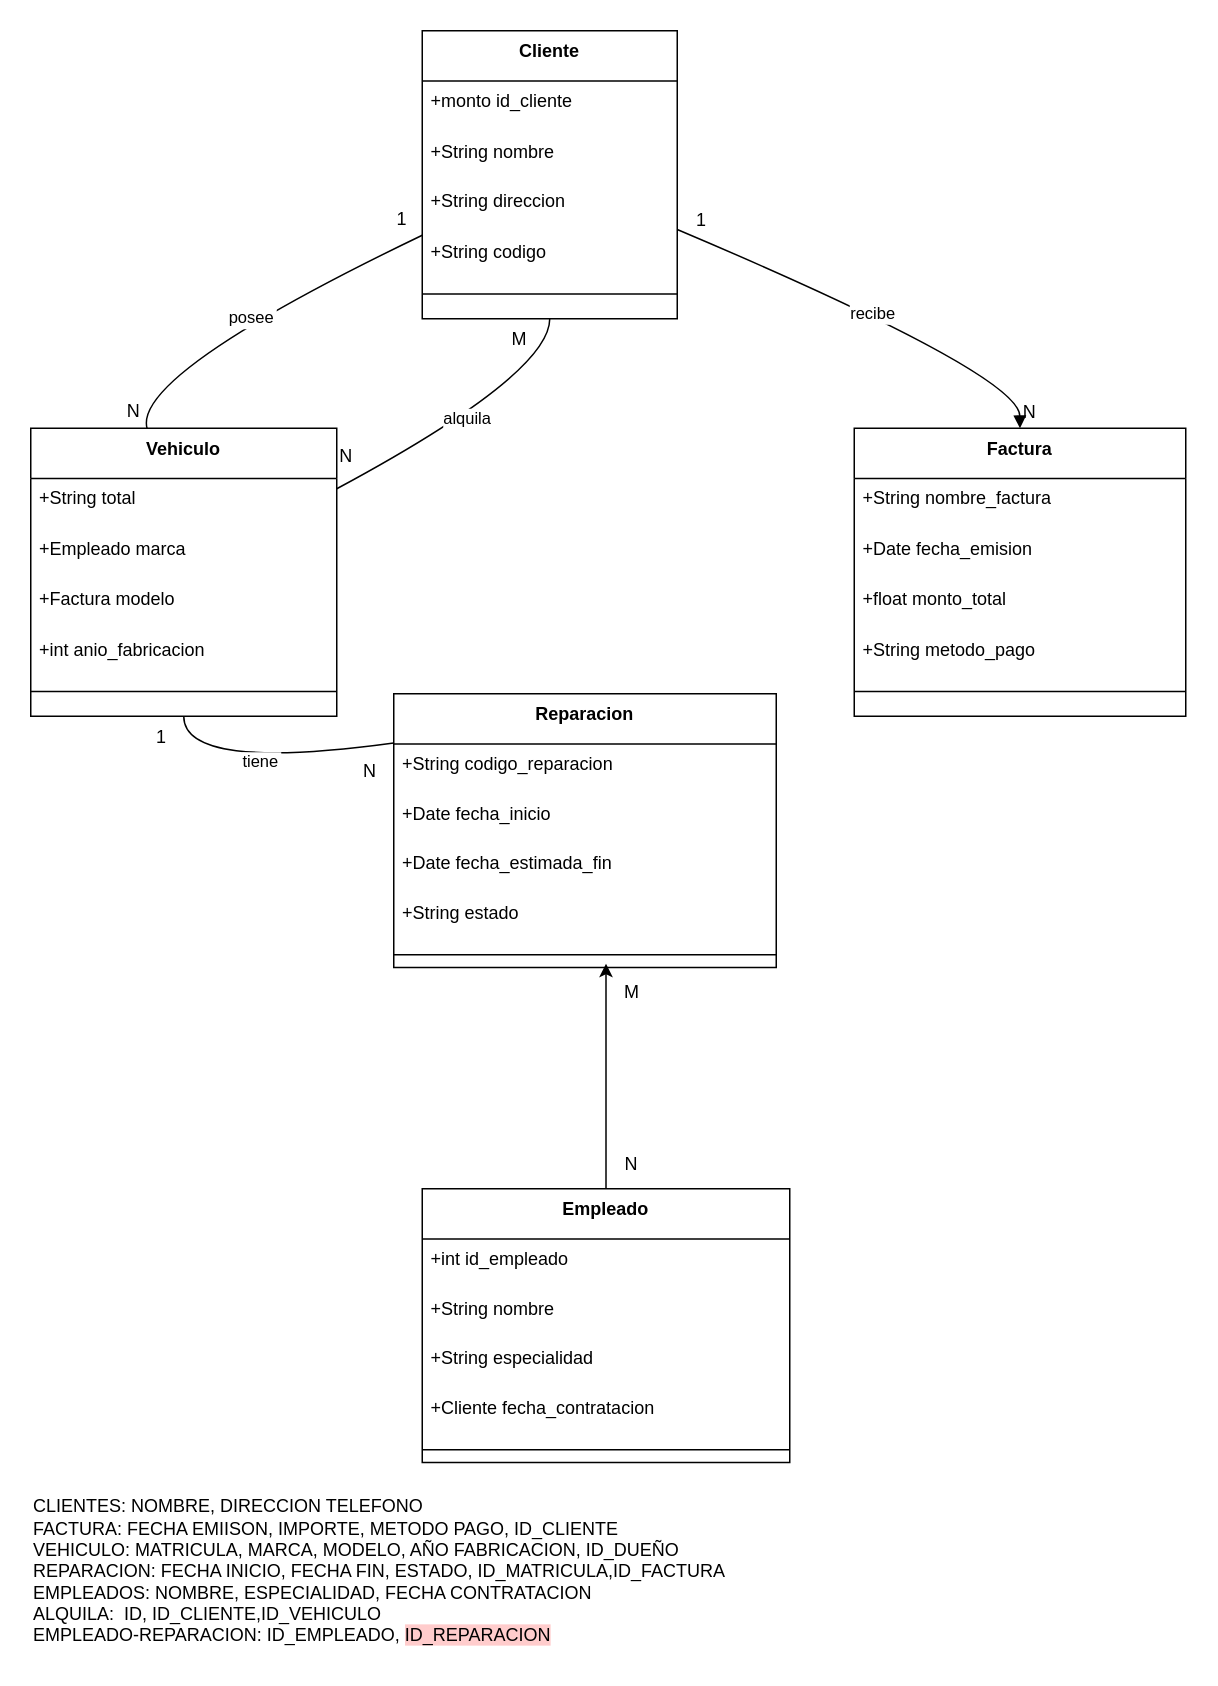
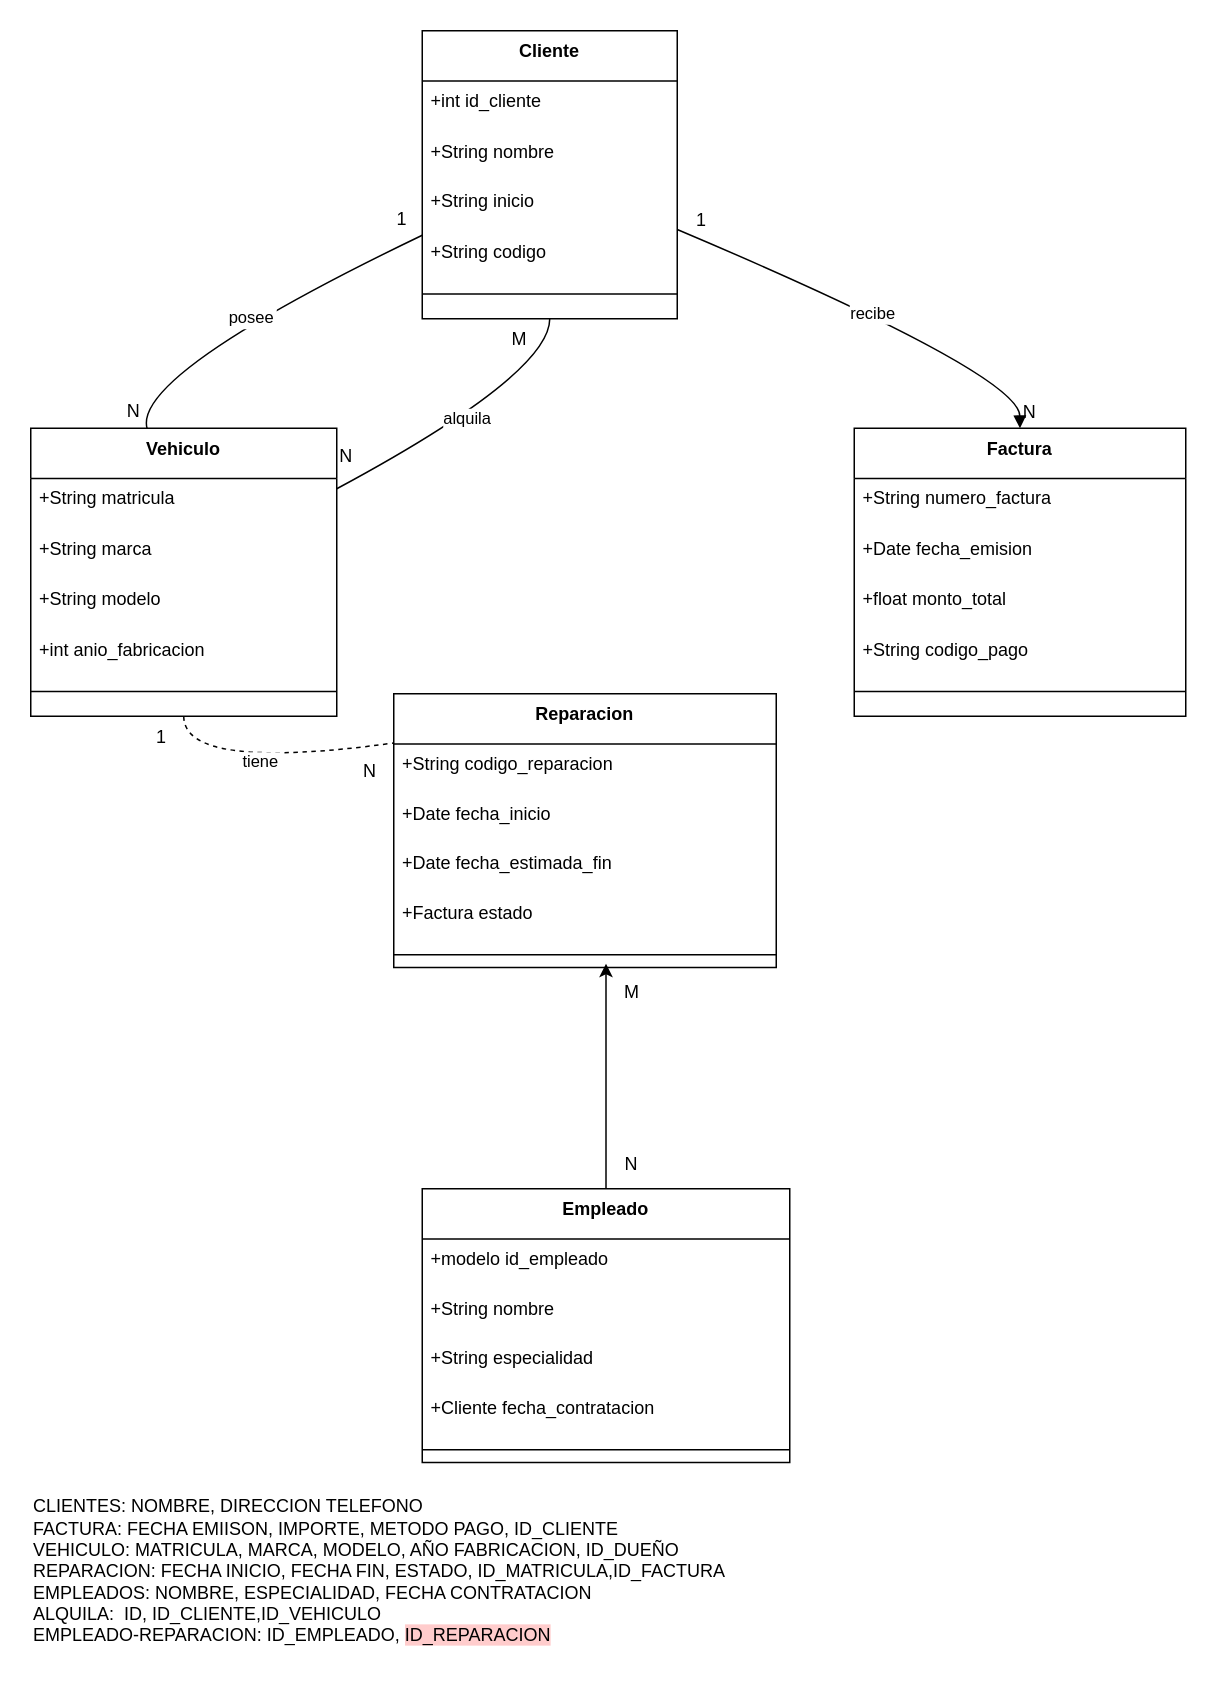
(507, 101) -> (494, 101)
(507, 201) -> (489, 201)
(98, 498) -> (115, 498)
(969, 498) -> (969, 498)
(110, 549) -> (100, 549)
(110, 599) -> (103, 599)
(954, 650) -> (951, 650)
(334, 750) -> (334, 750)
(468, 913) -> (475, 913)
(502, 1259) -> (517, 1259)
